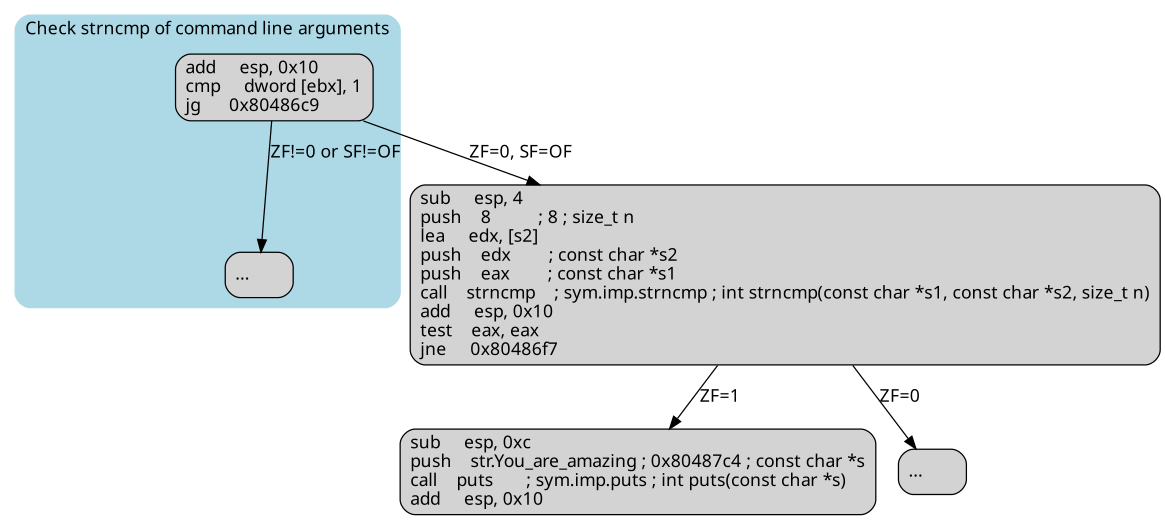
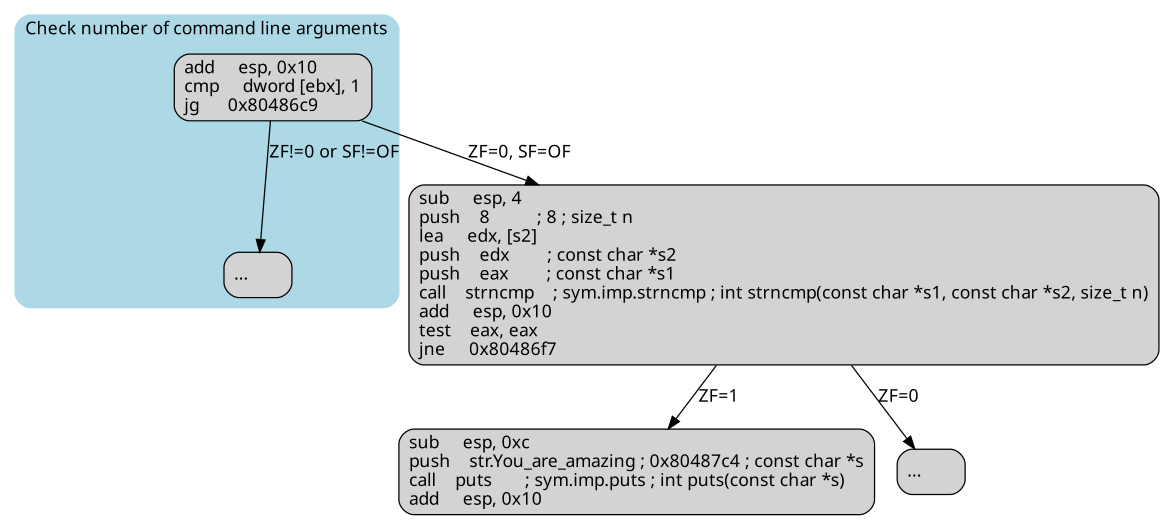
(208, 30) -> (207, 30)
